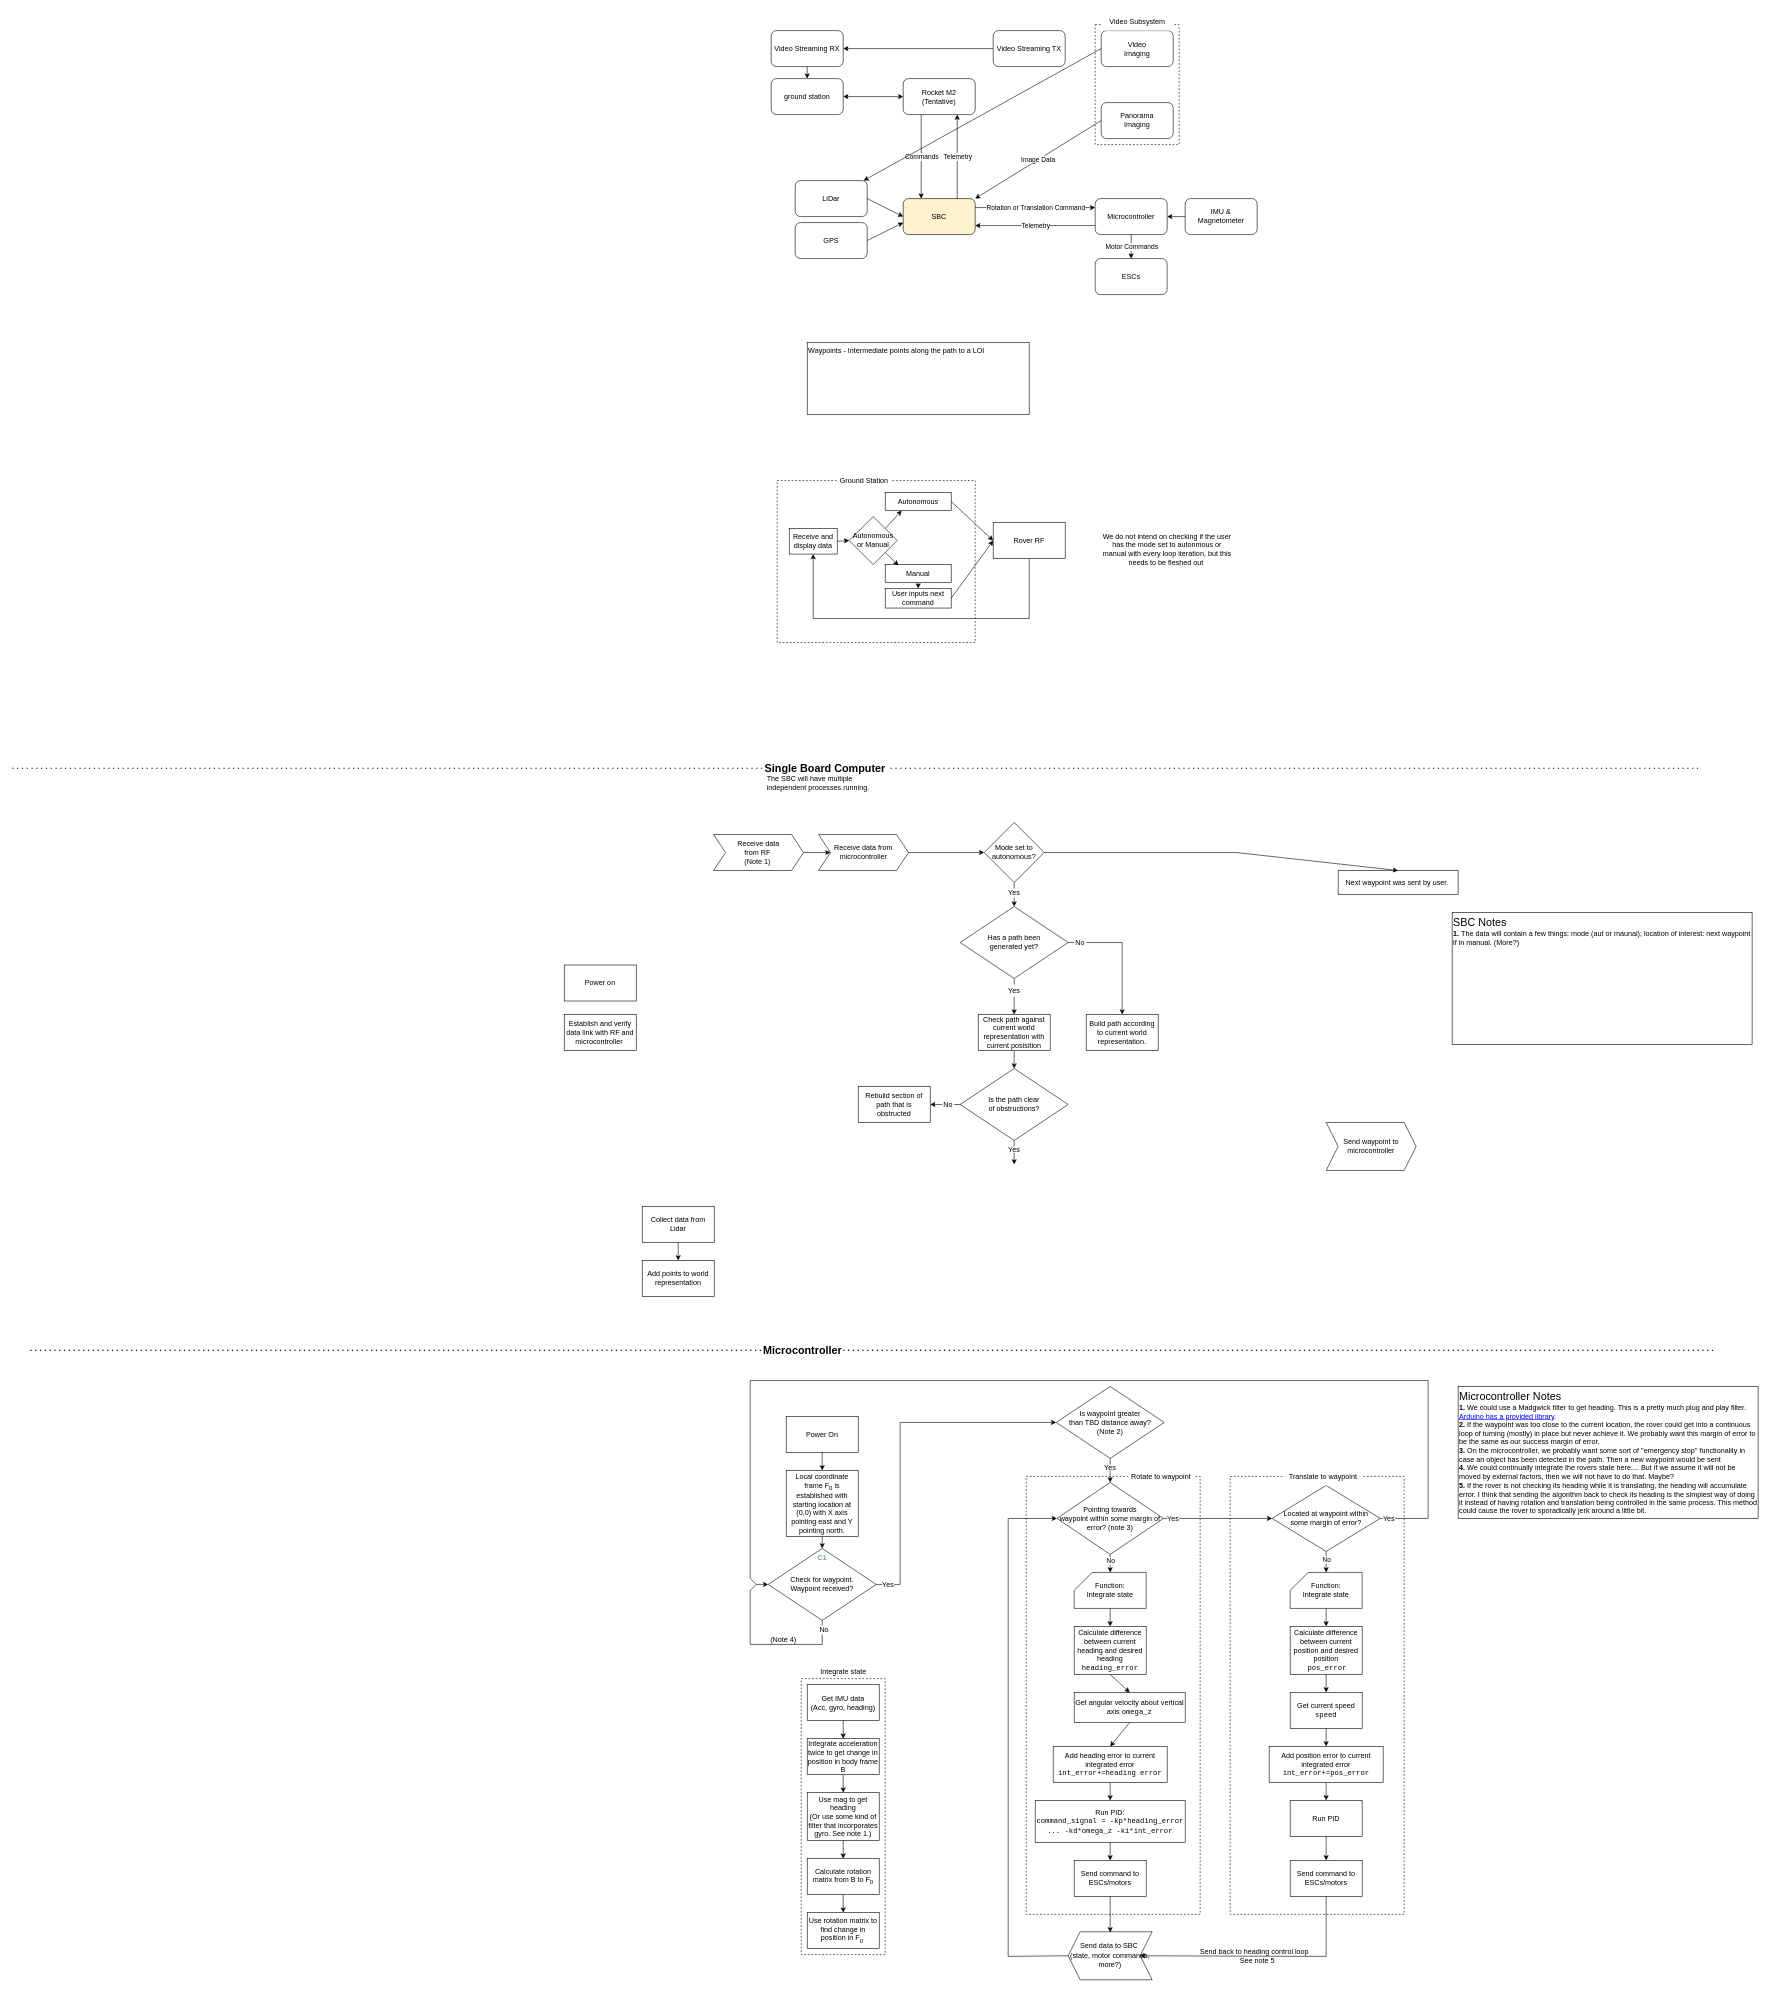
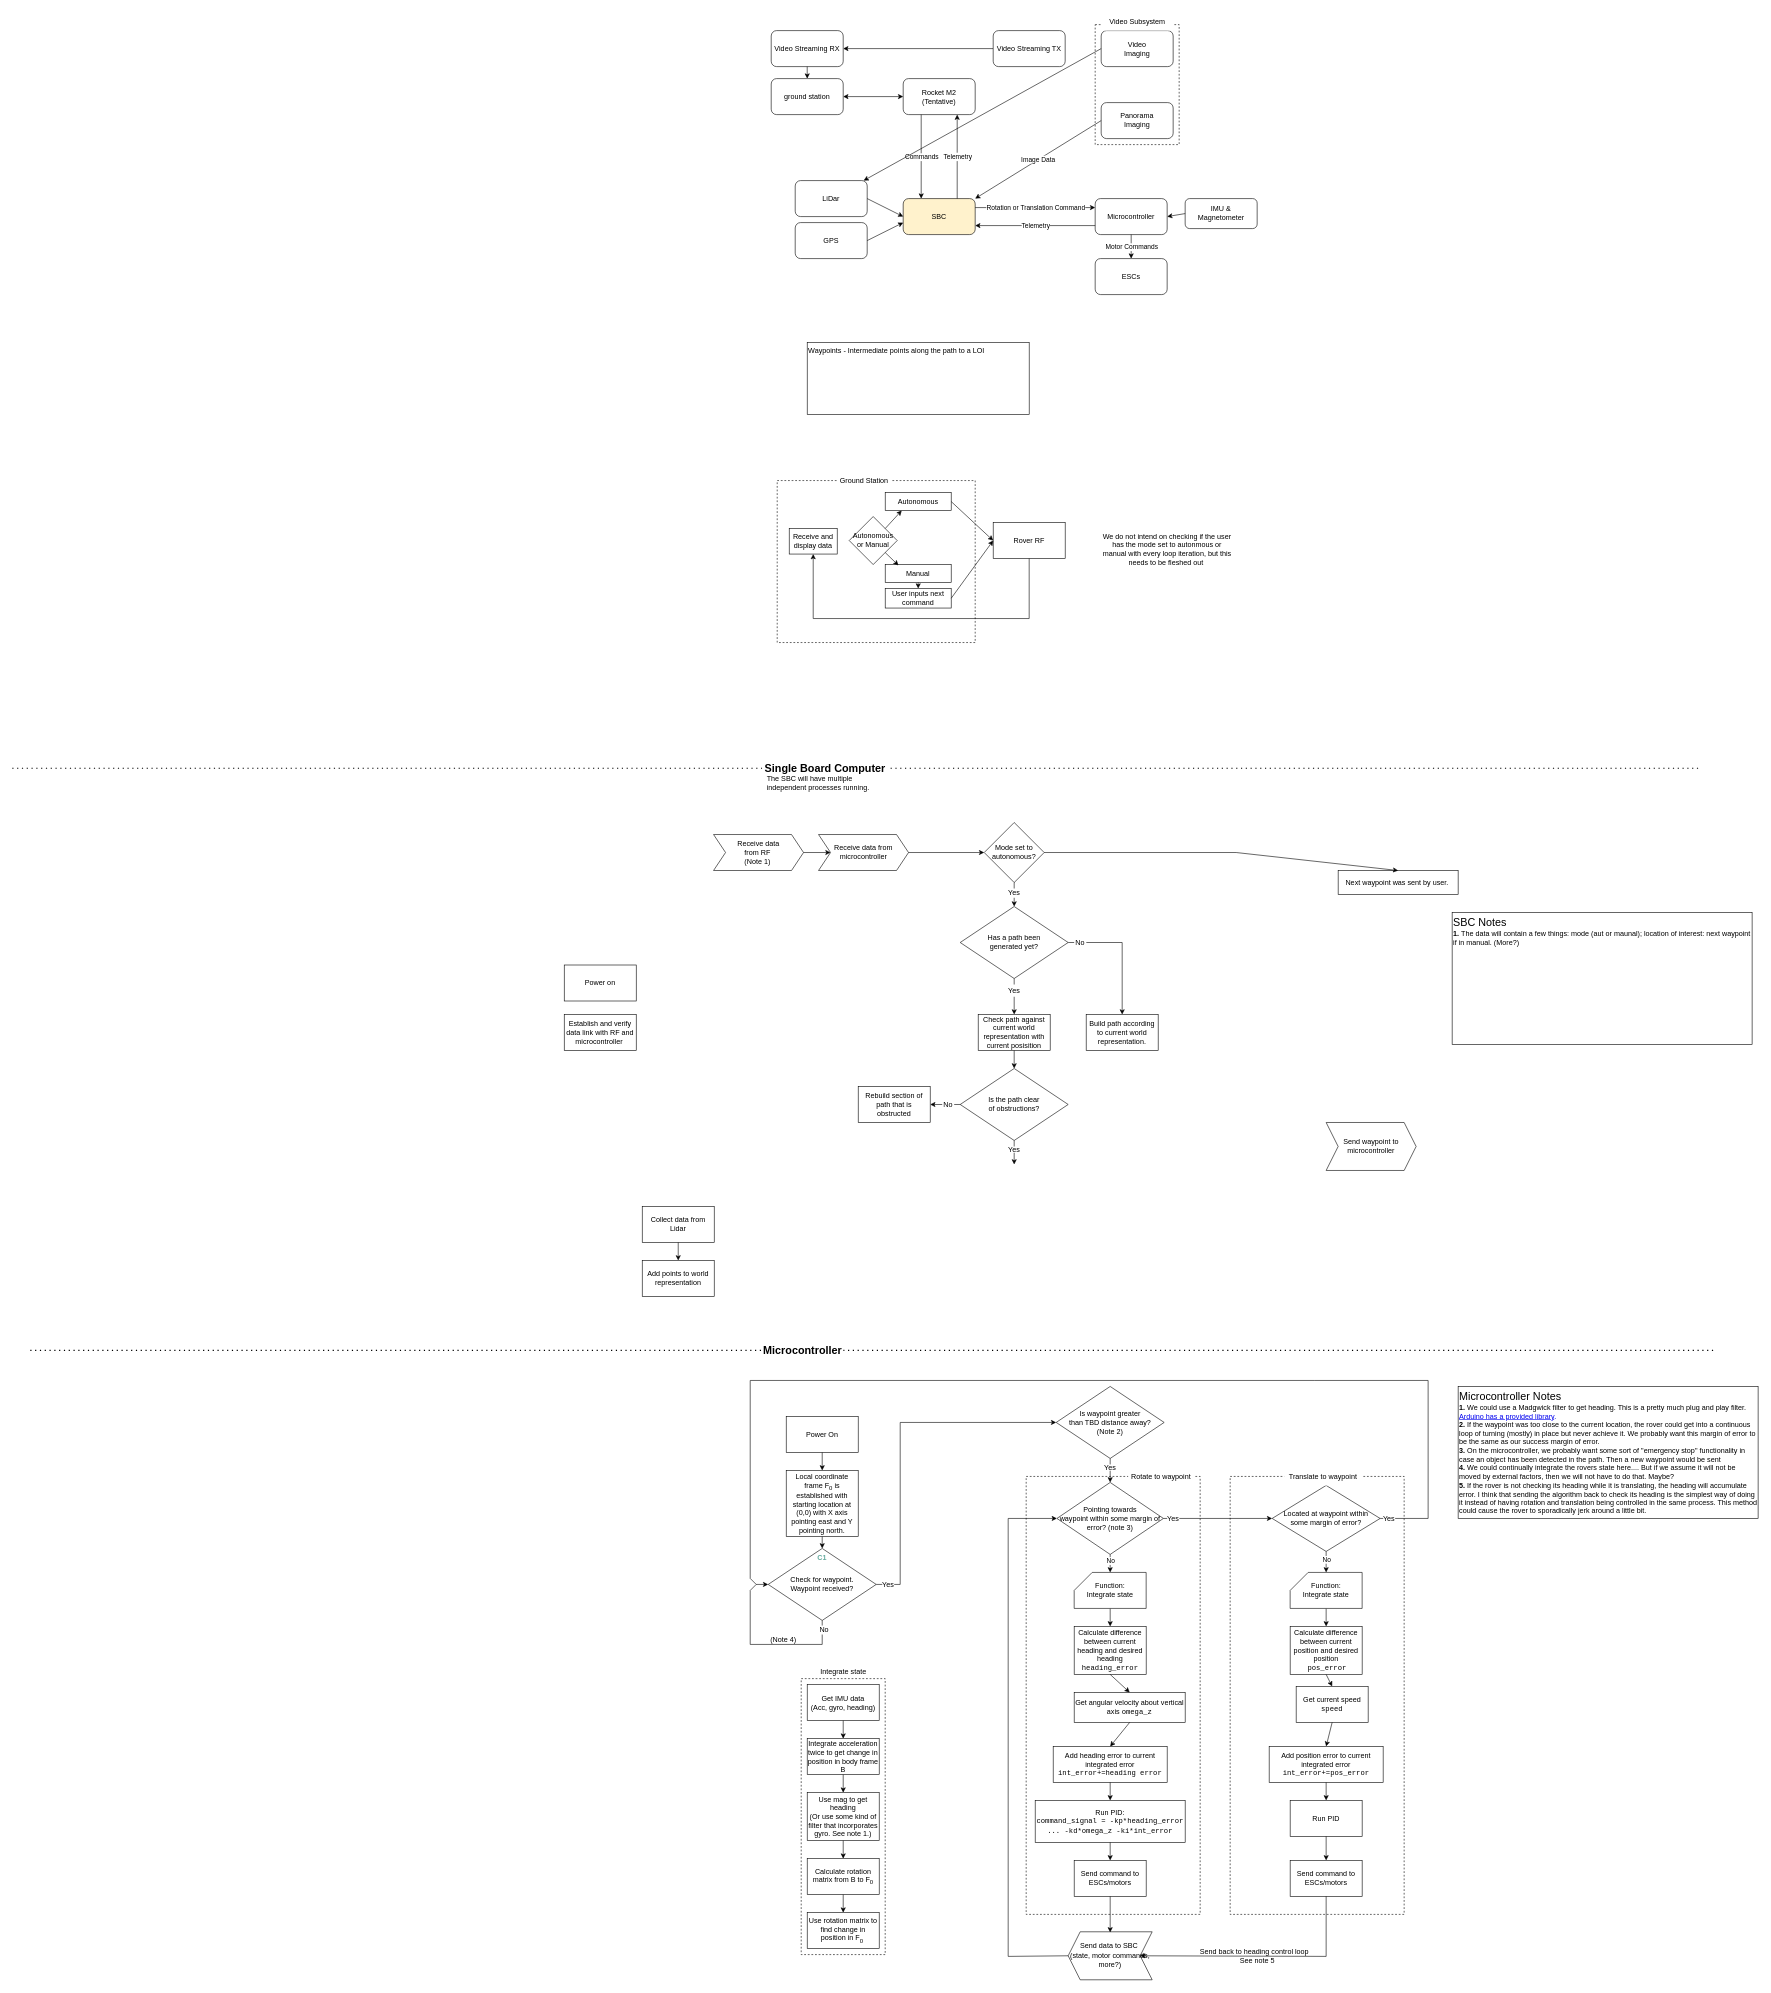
(1221, 216) -> (1221, 213)
(843, 541) -> none
(1326, 1710) -> (1332, 1704)
